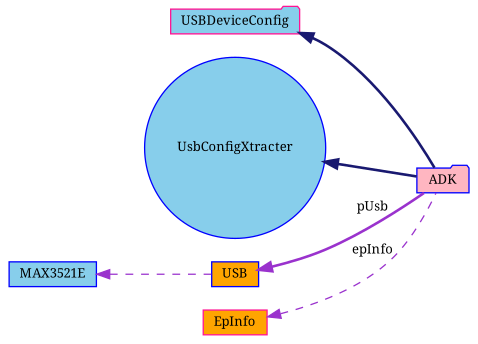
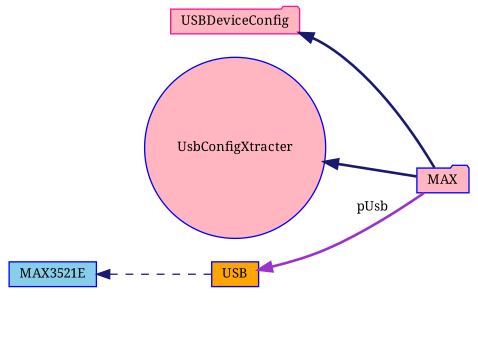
(235, 21) -> (235, 21)
(235, 148) -> (235, 148)
(443, 180) -> (443, 180)
(161, 274) -> (161, 274)
(235, 322) -> none
